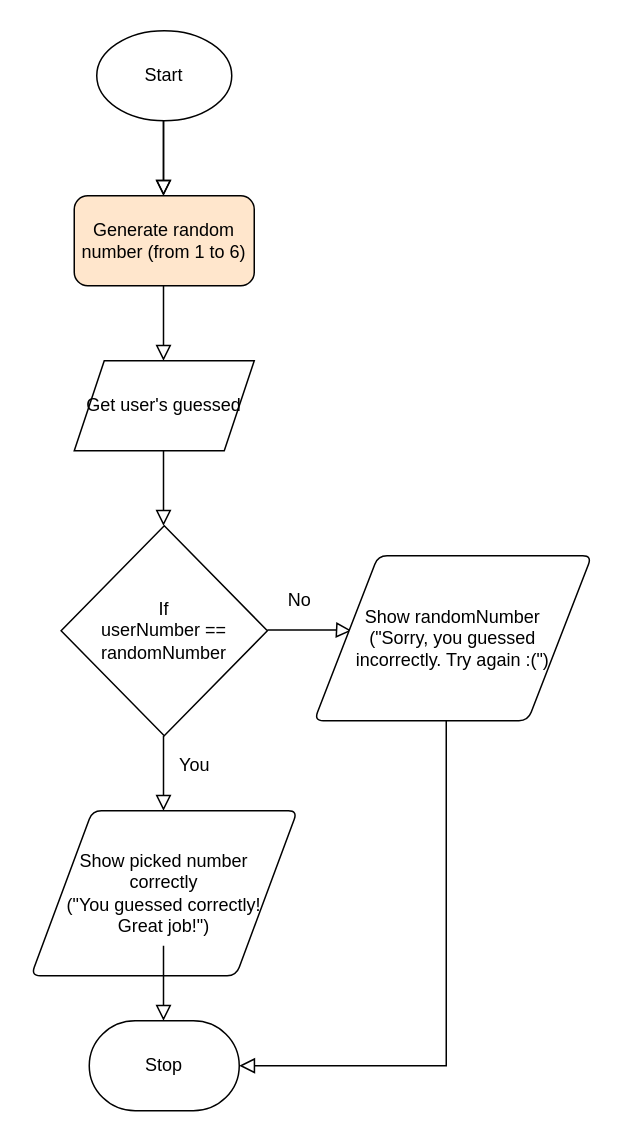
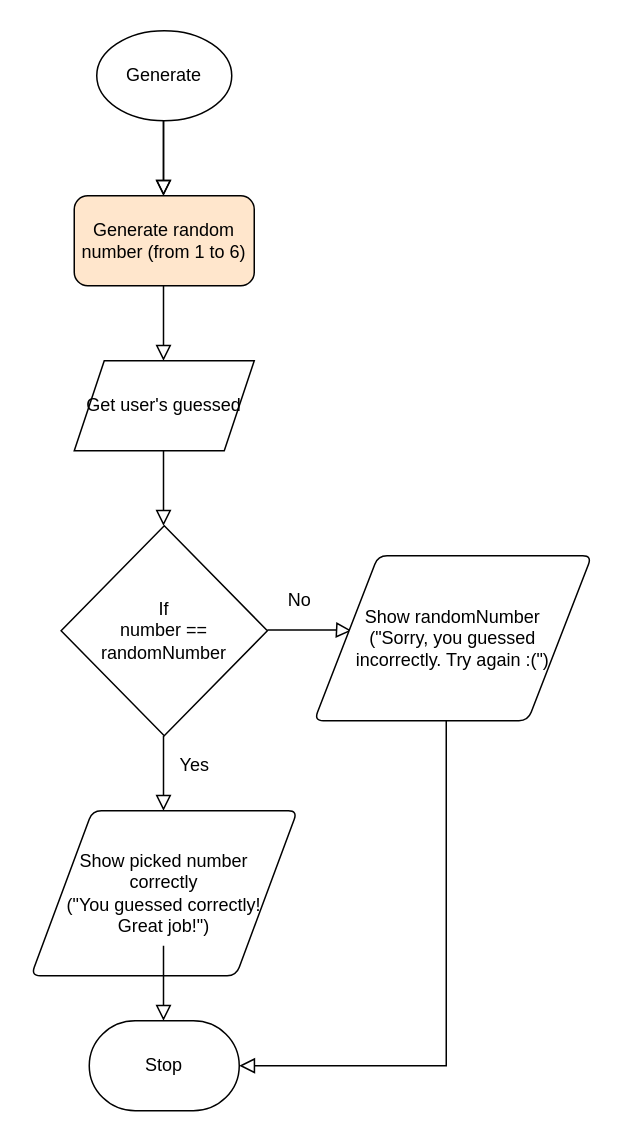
(164, 76) -> (164, 76)
(164, 631) -> (164, 631)
(195, 766) -> (195, 766)
